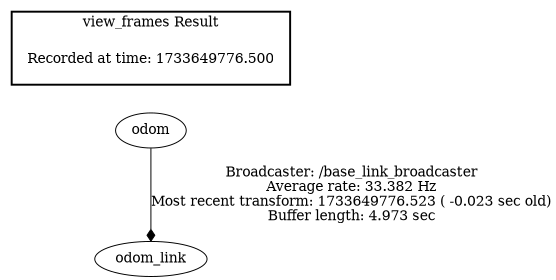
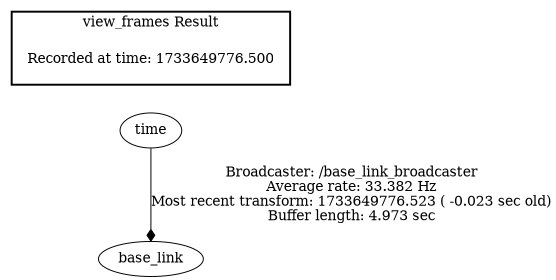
(151, 130) -> (151, 130)
(151, 259) -> (151, 259)
